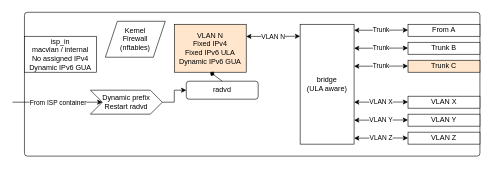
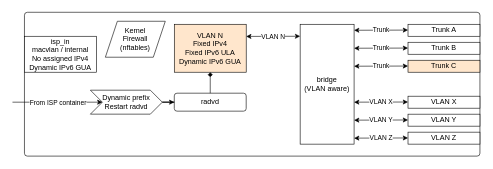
(444, 30) -> (444, 30)
(327, 84) -> (327, 84)
(222, 90) -> (210, 102)
